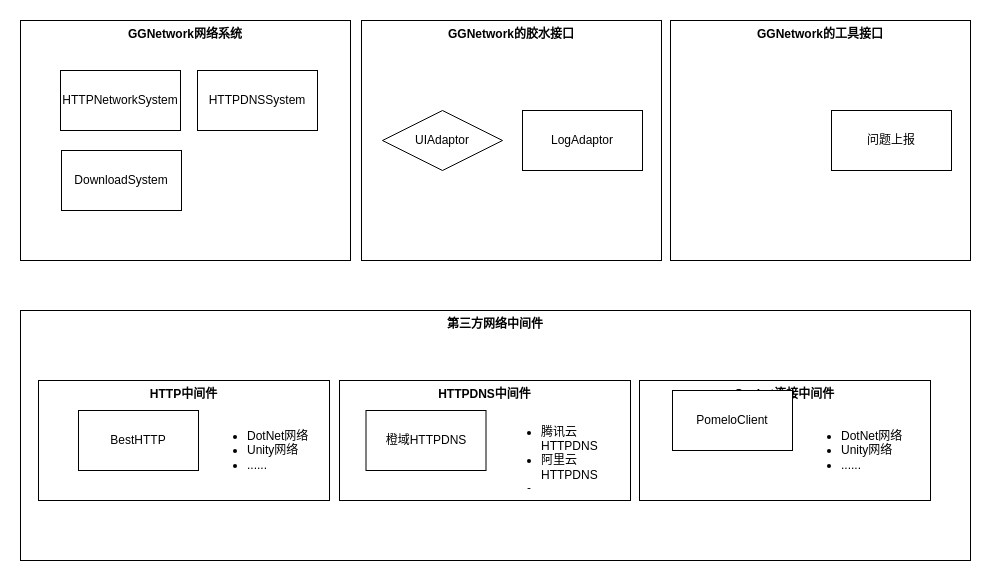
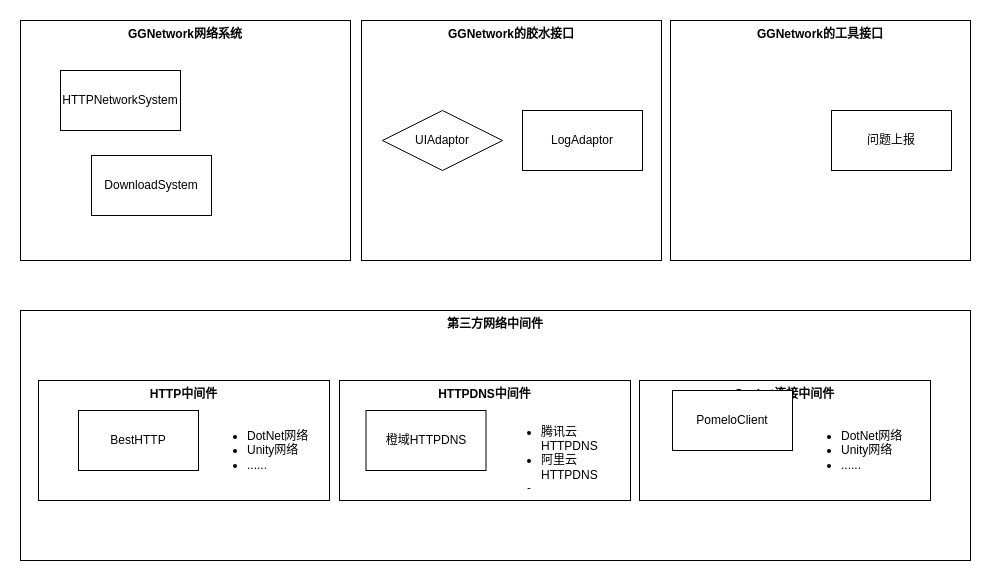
(258, 101) -> none
(122, 181) -> (152, 186)
